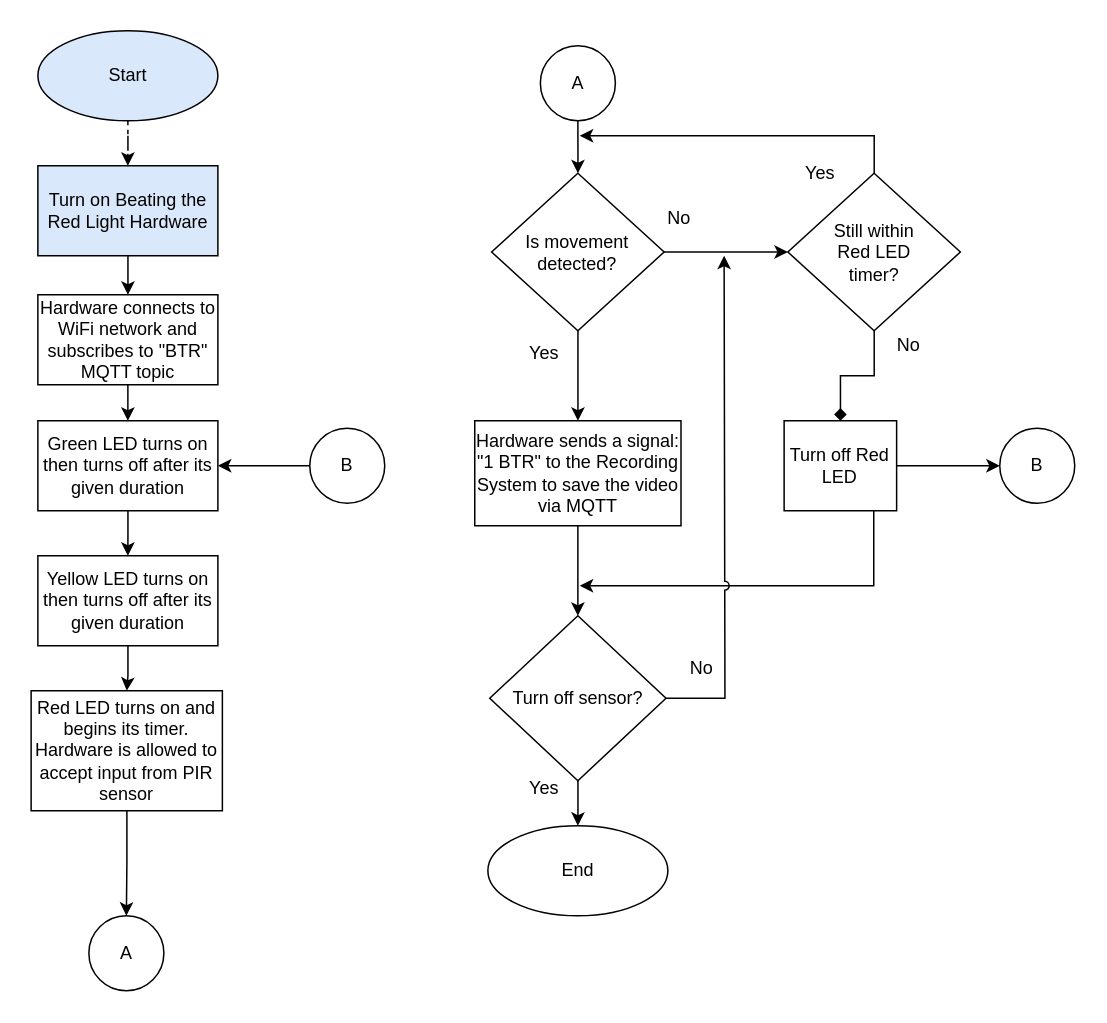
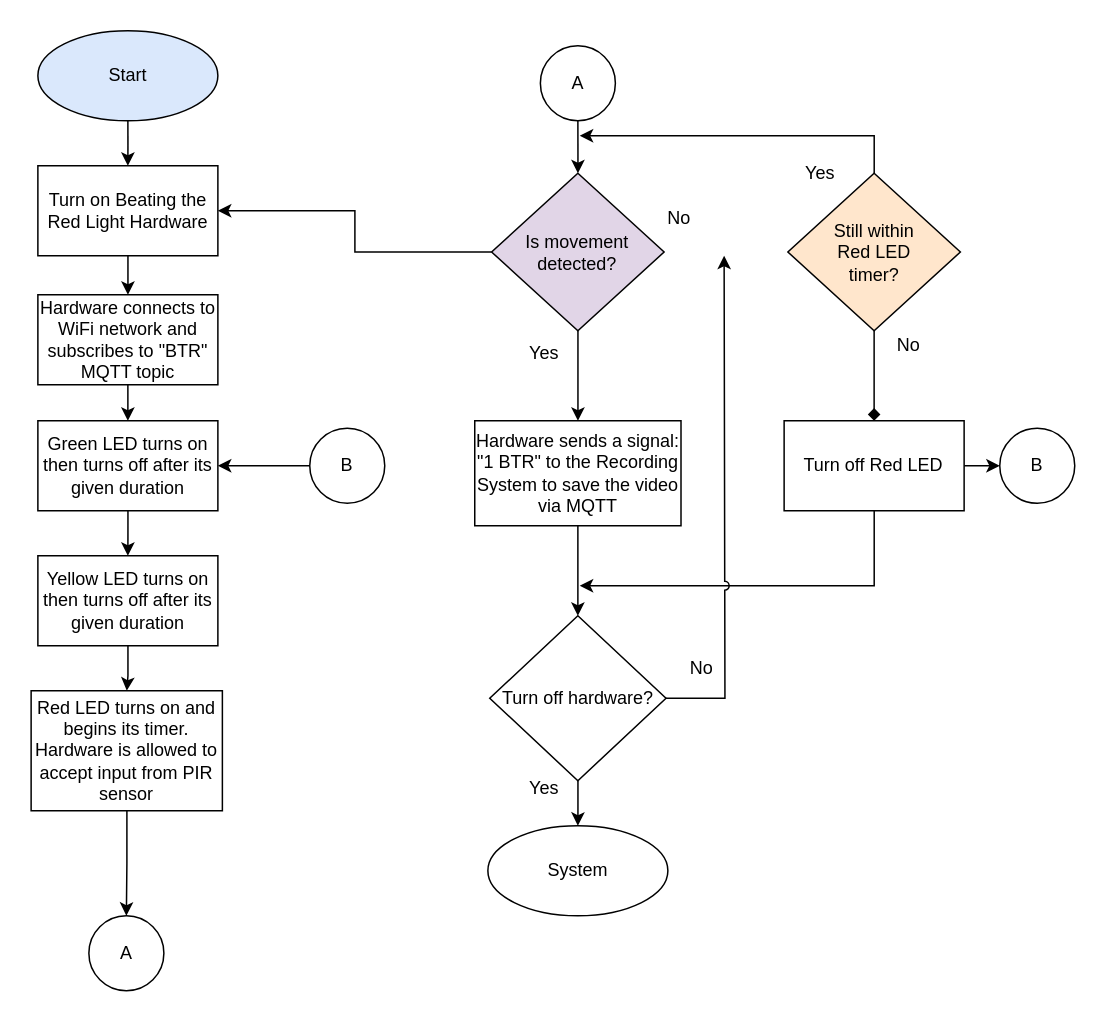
(128, 130) -> (128, 130)
(128, 211) -> (128, 211)
(578, 252) -> (578, 252)
(721, 252) -> (355, 236)
(874, 252) -> (874, 252)
(840, 466) -> (874, 466)
(578, 698) -> (578, 698)
(578, 871) -> (578, 871)
